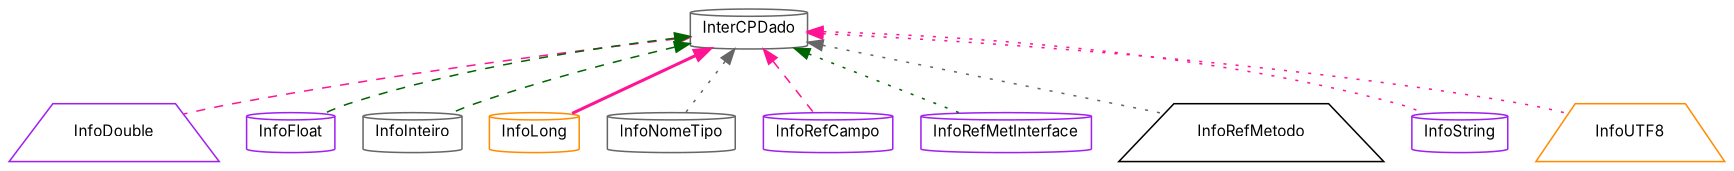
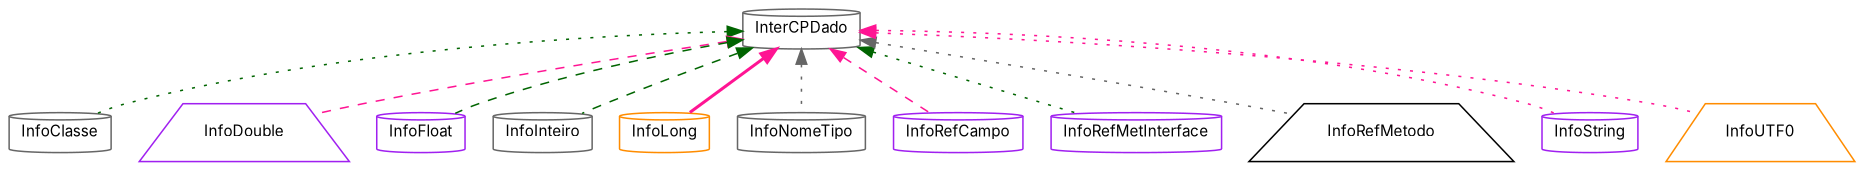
none -> (60, 133)
(1630, 133) -> (1760, 133)
